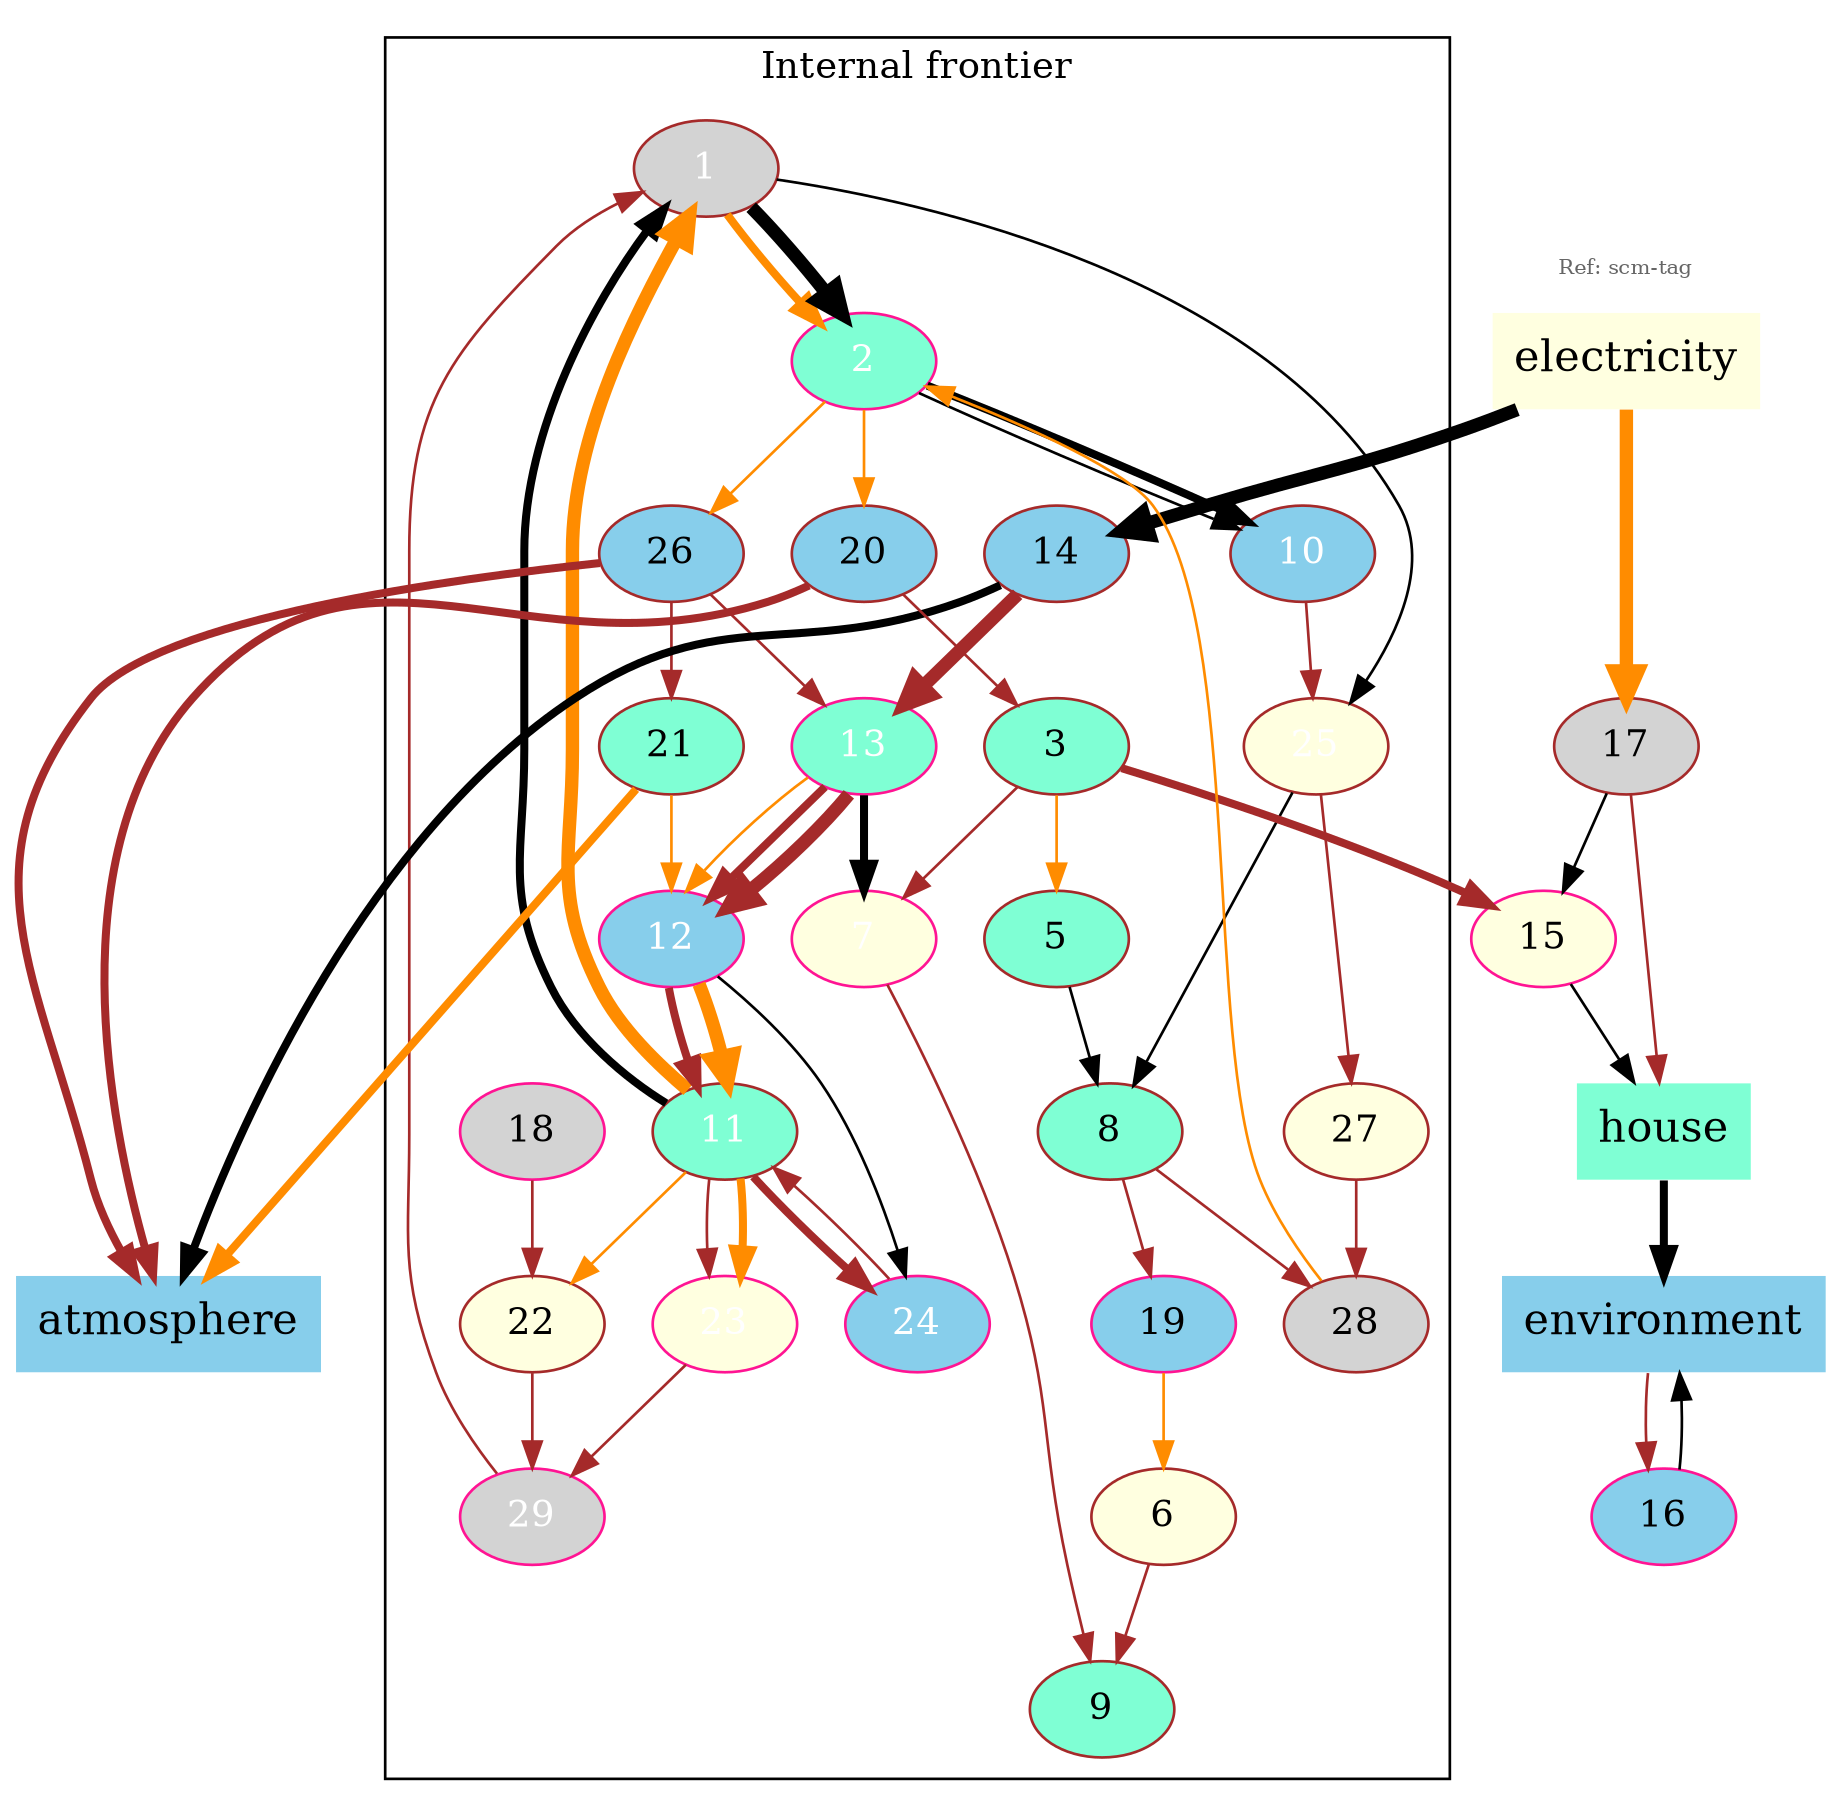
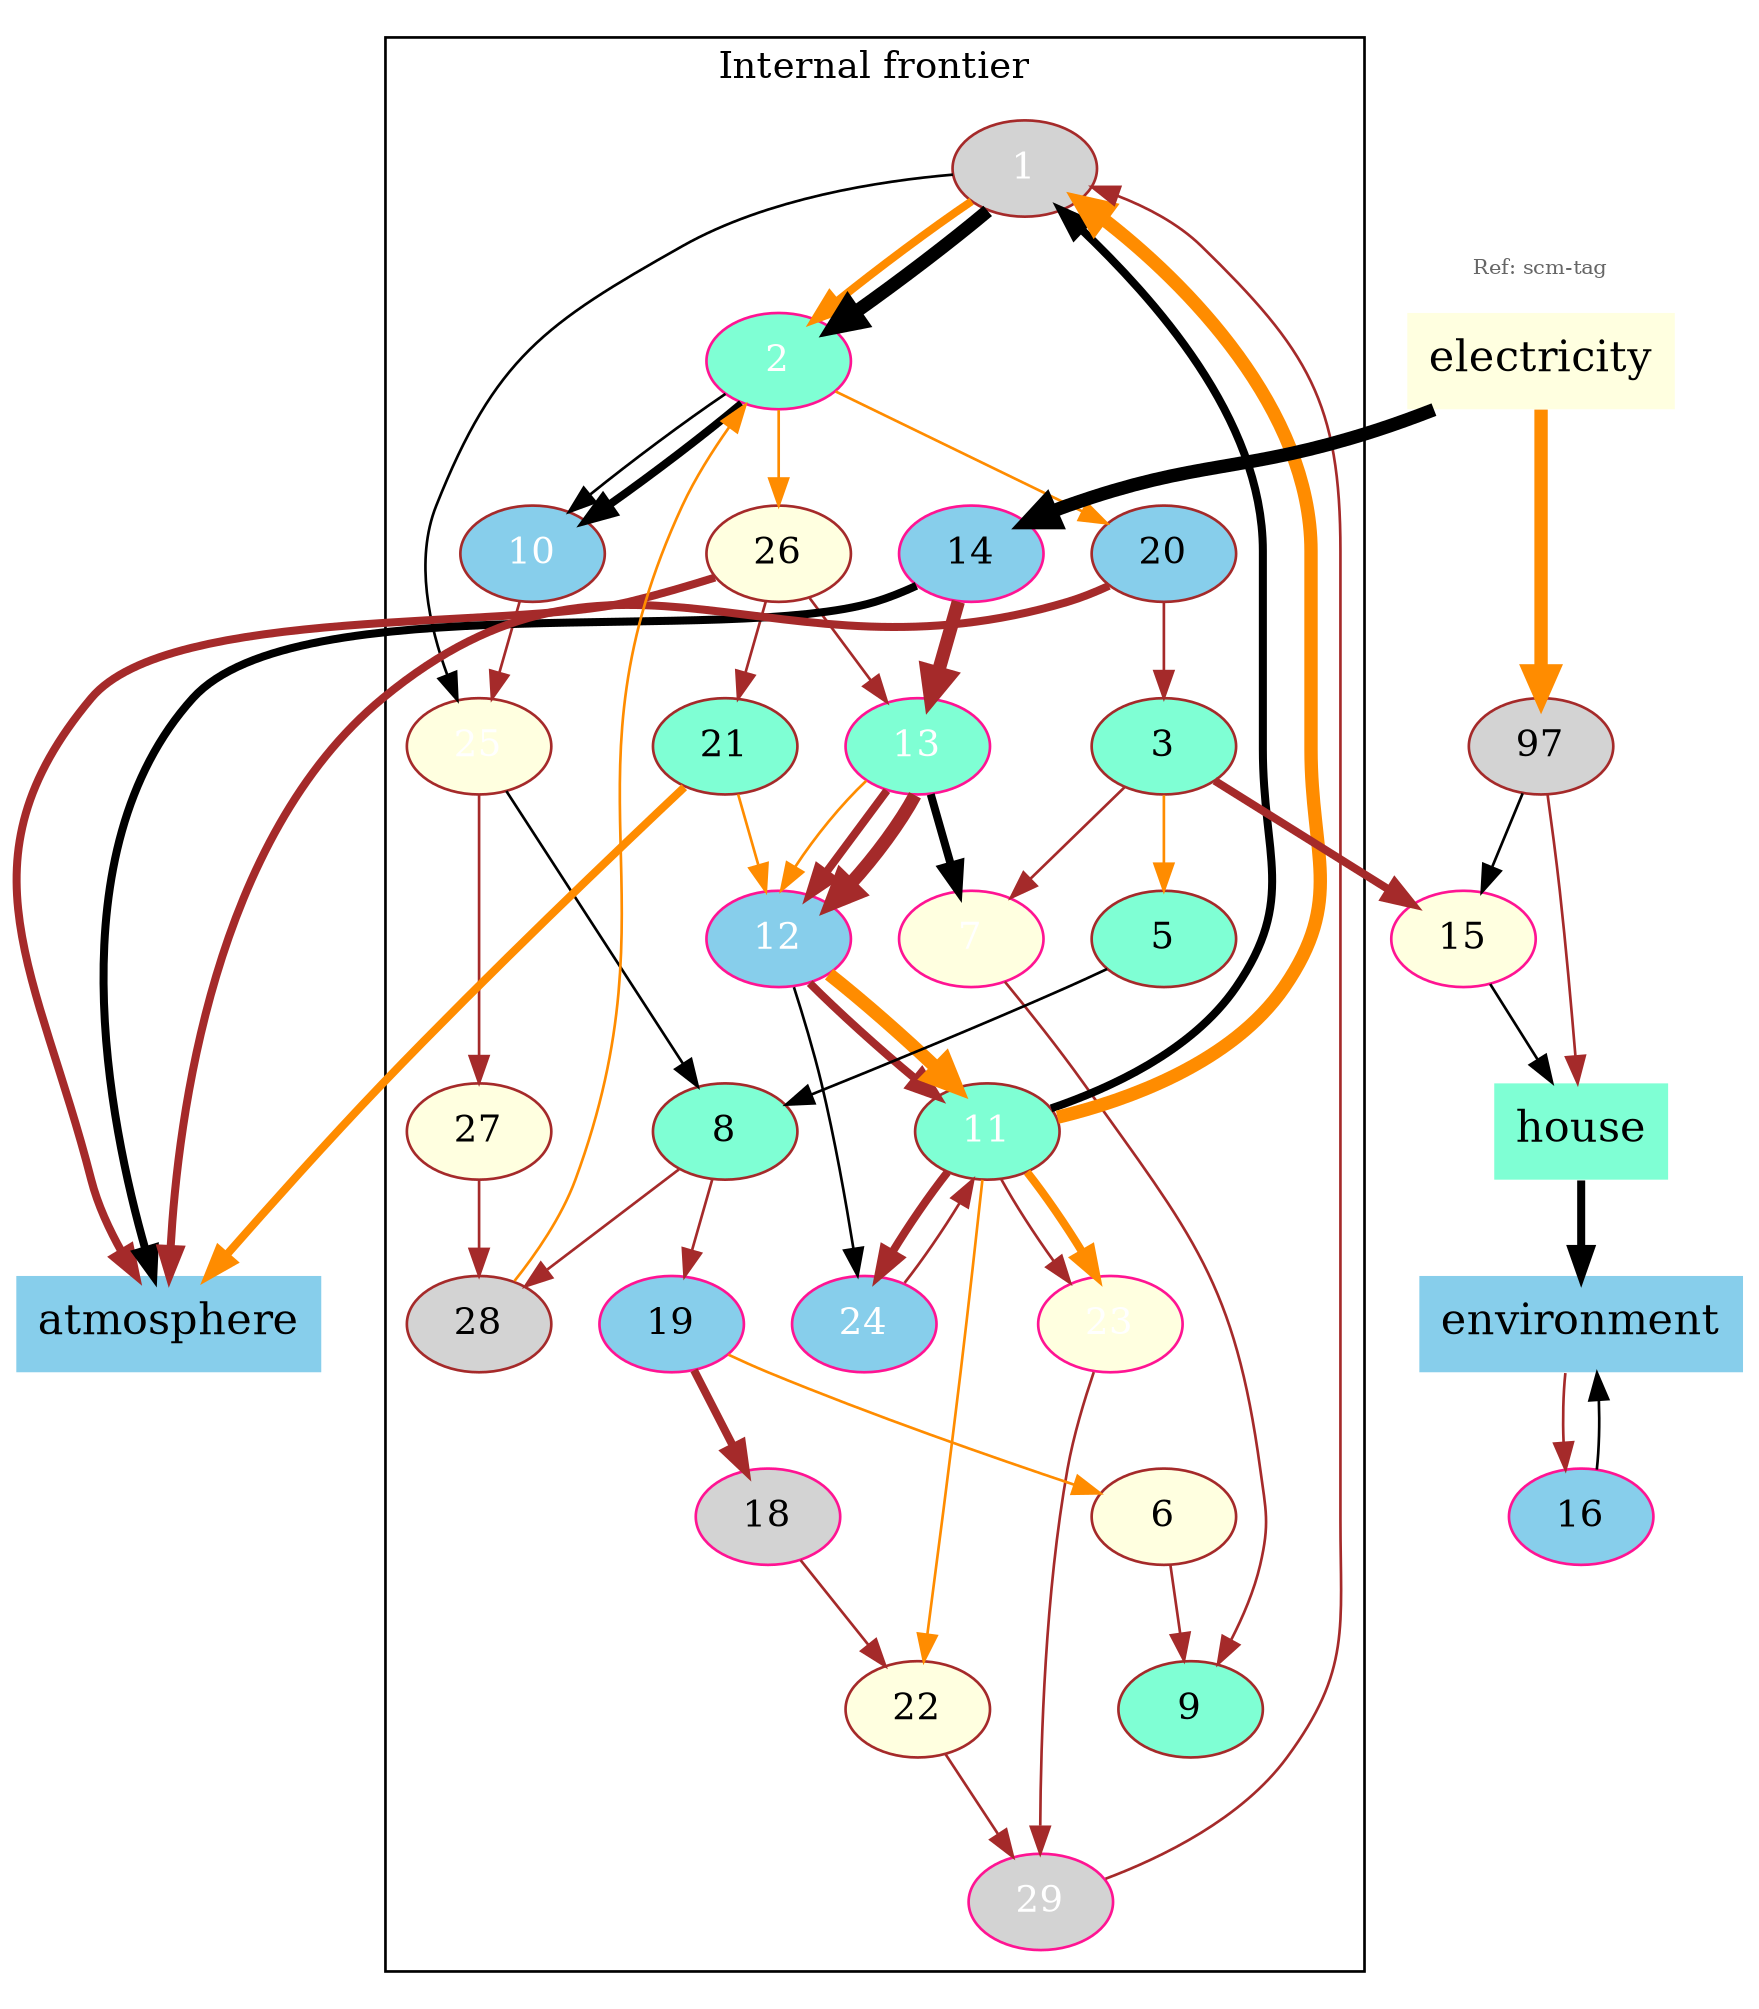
(671, 554) -> (779, 554)
(1057, 554) -> (971, 554)
(1626, 746) -> (1541, 746)
none -> (714, 1408)
